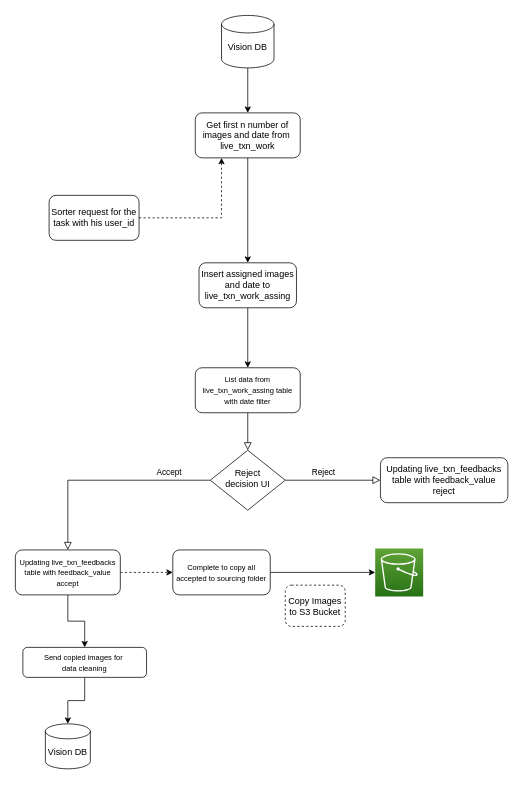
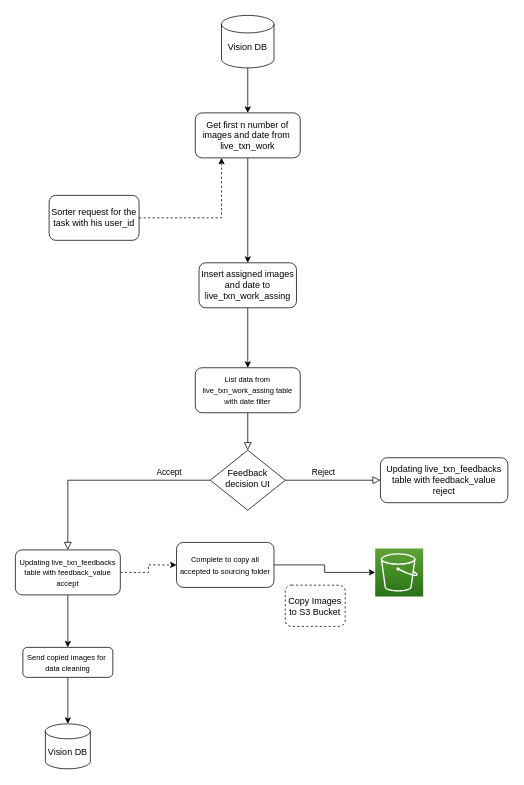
(248, 479) -> (248, 479)
(222, 573) -> (225, 565)
(85, 663) -> (68, 663)
